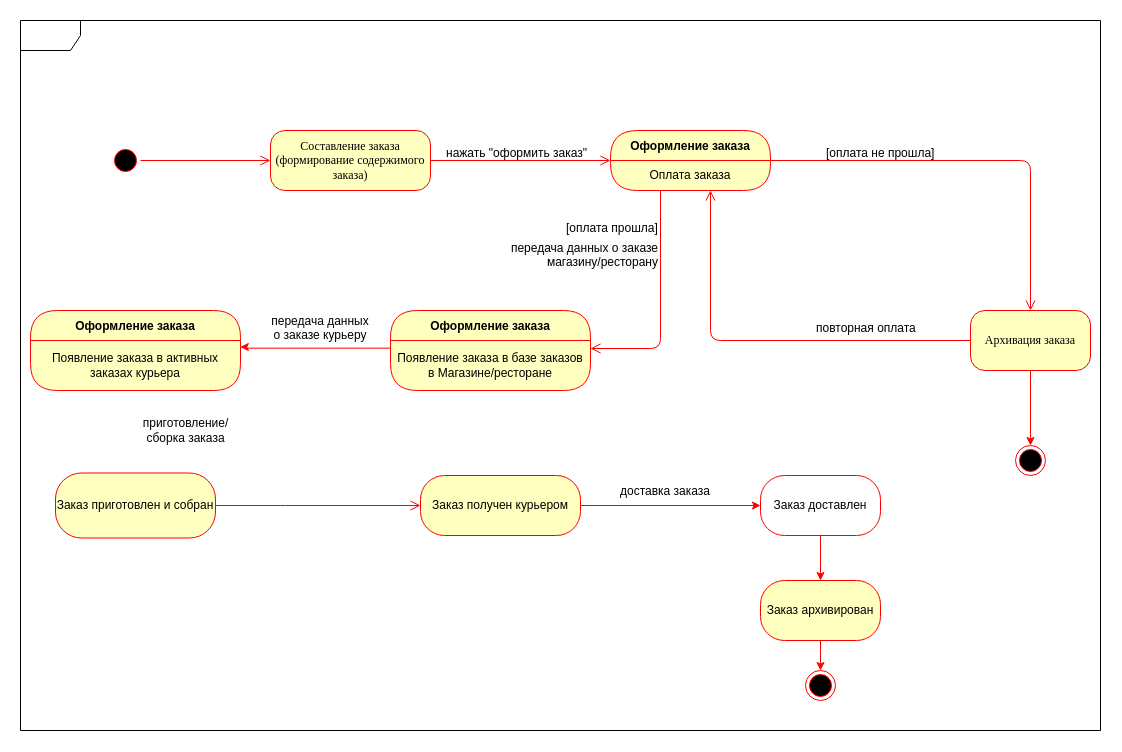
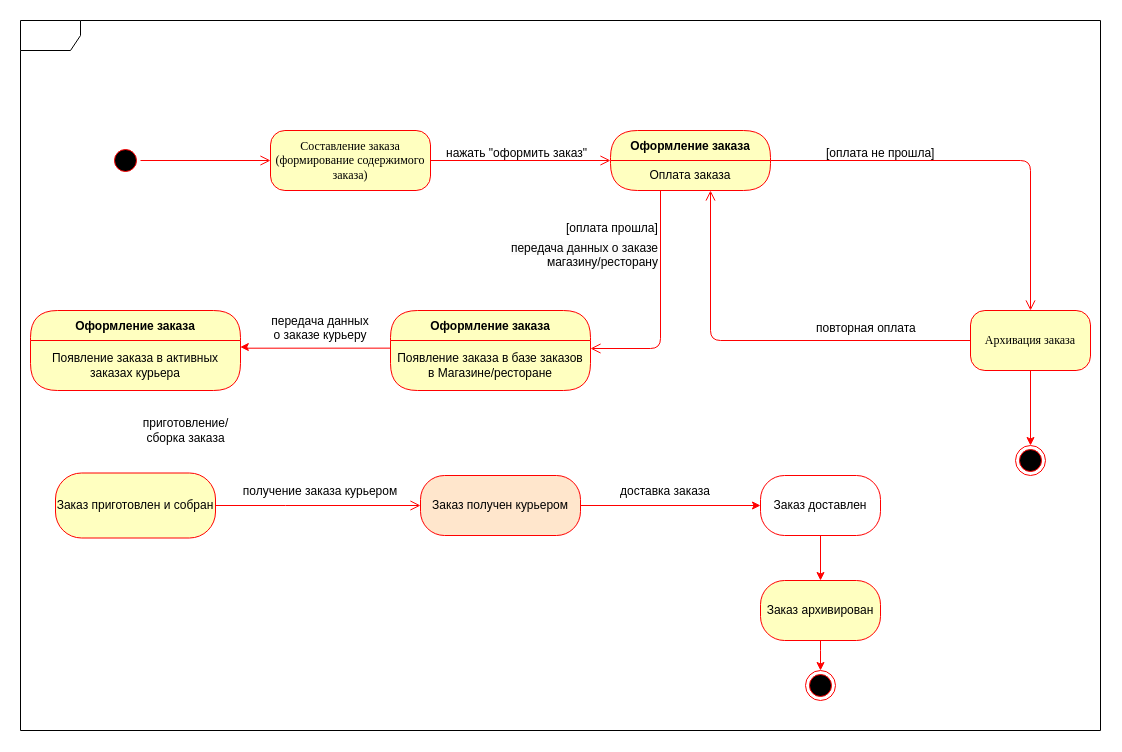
none -> (321, 491)
(501, 506) -> (501, 506)
